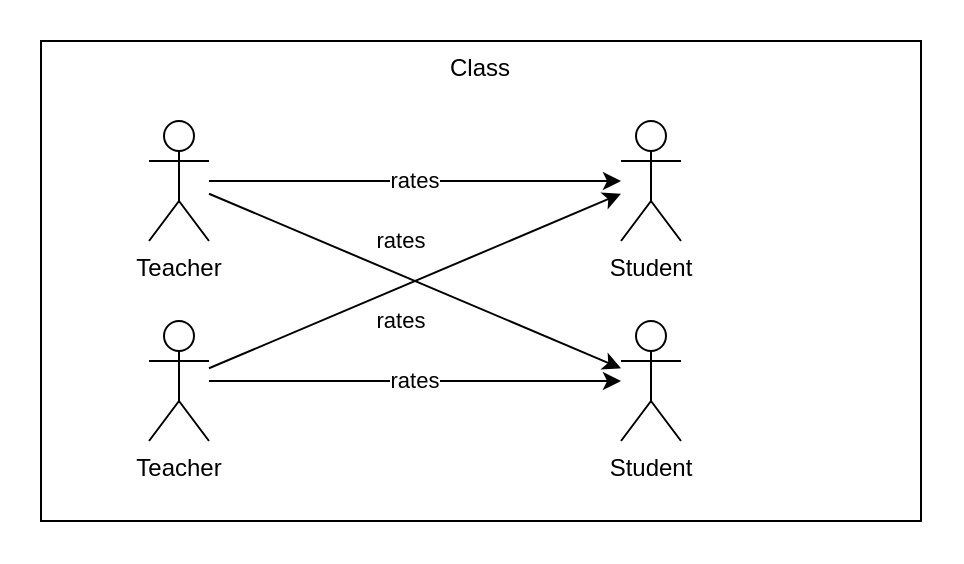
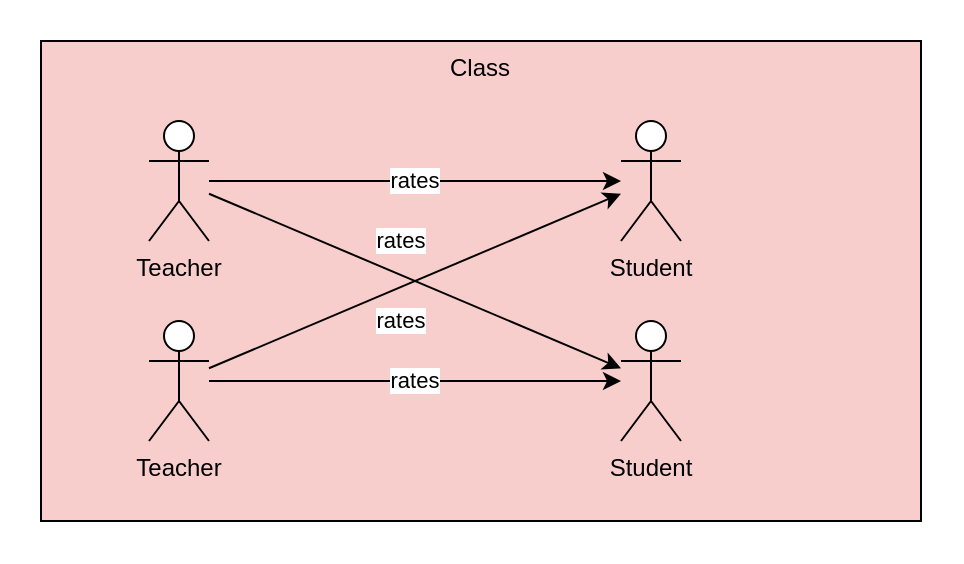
(481, 281) -> (481, 281)
